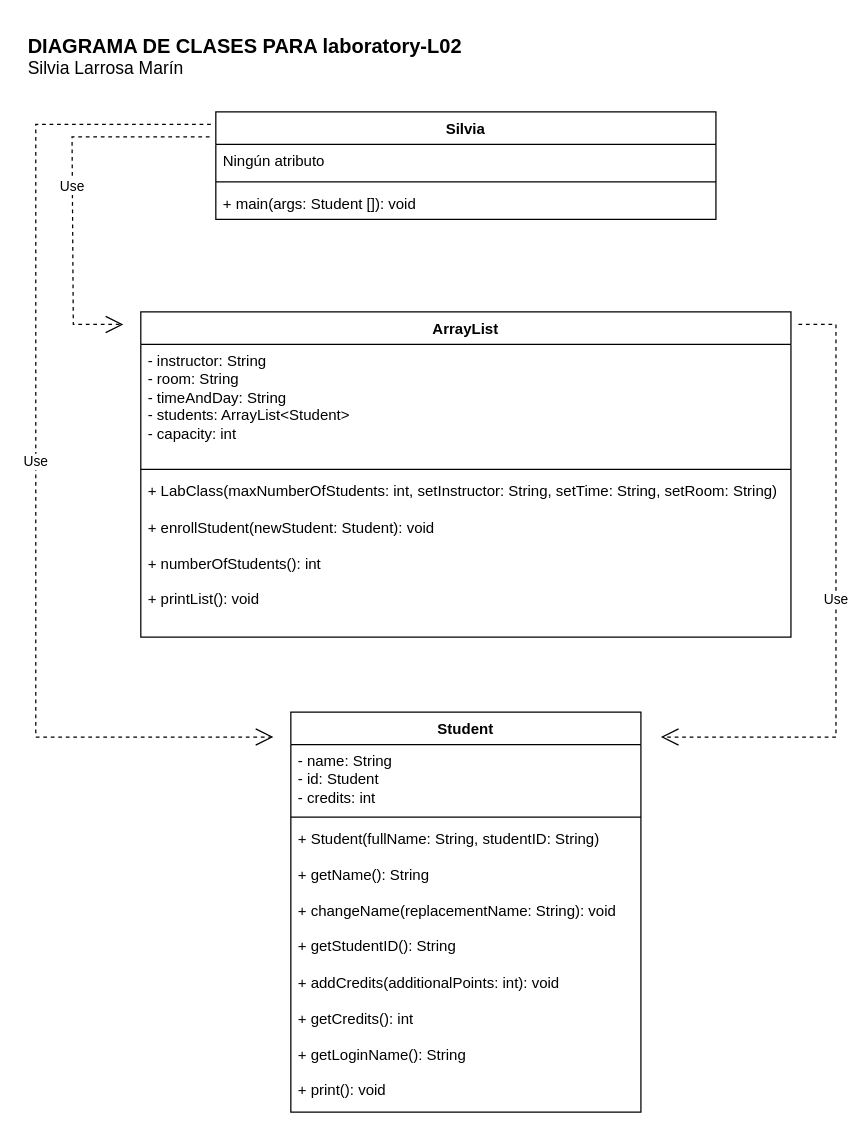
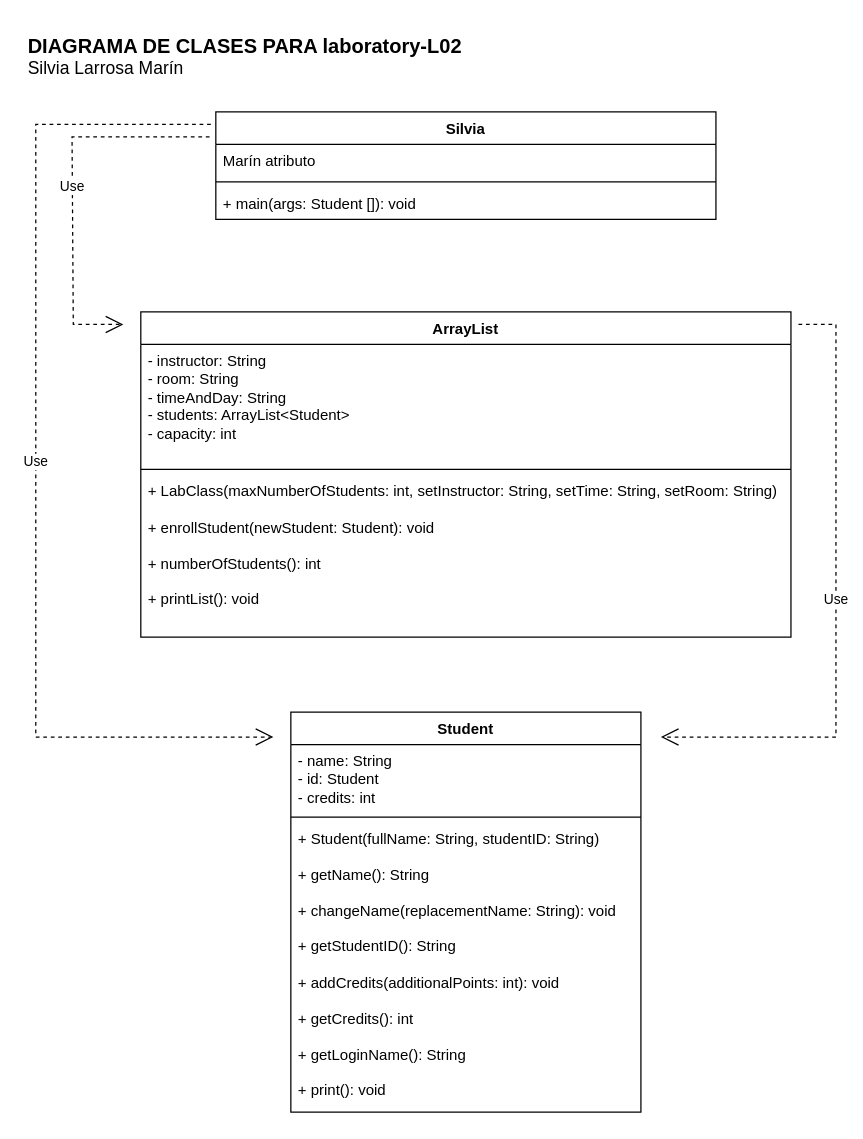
(280, 162) -> (278, 162)
